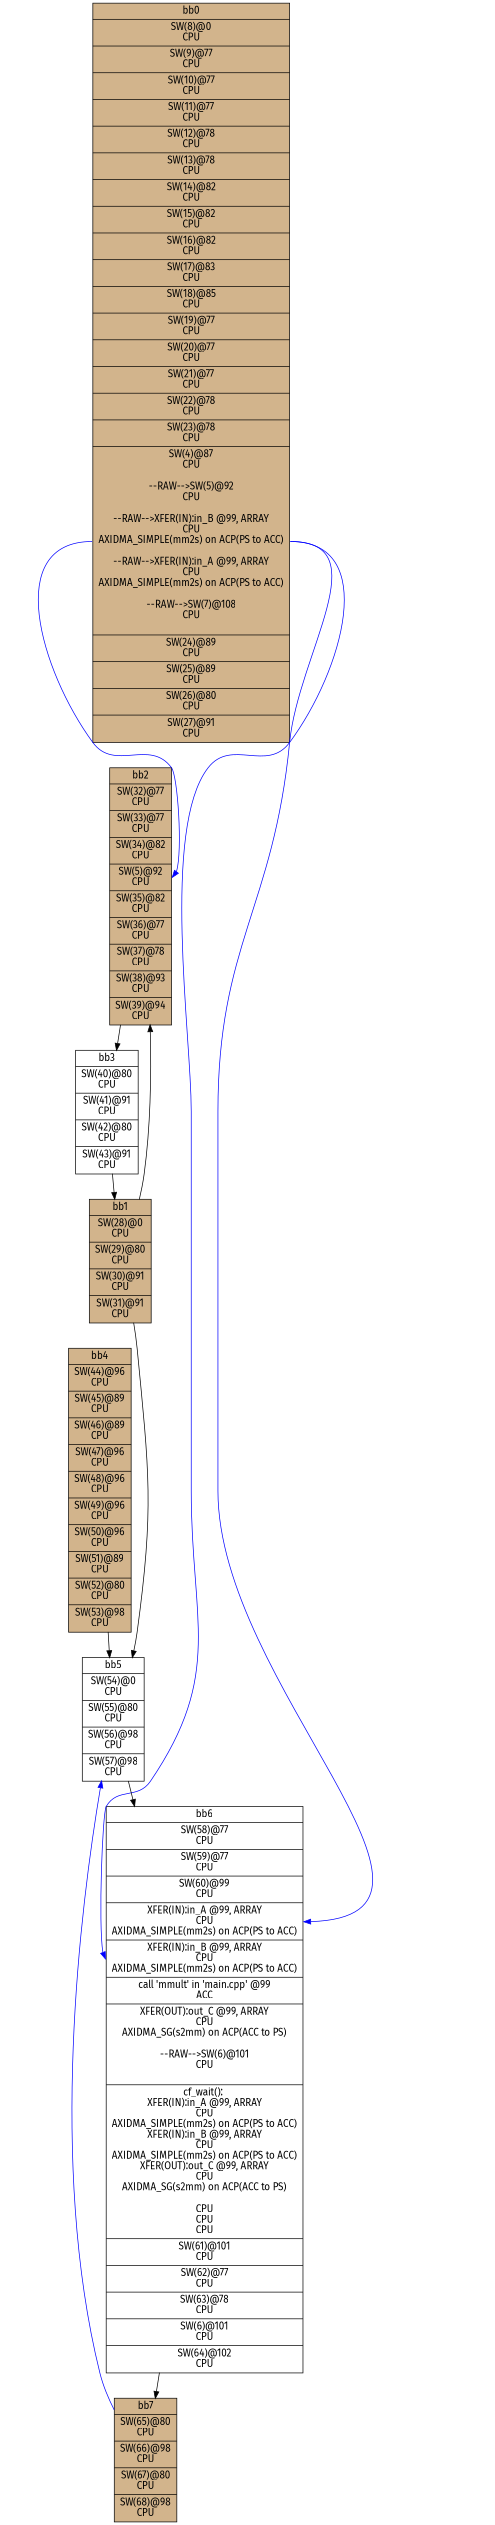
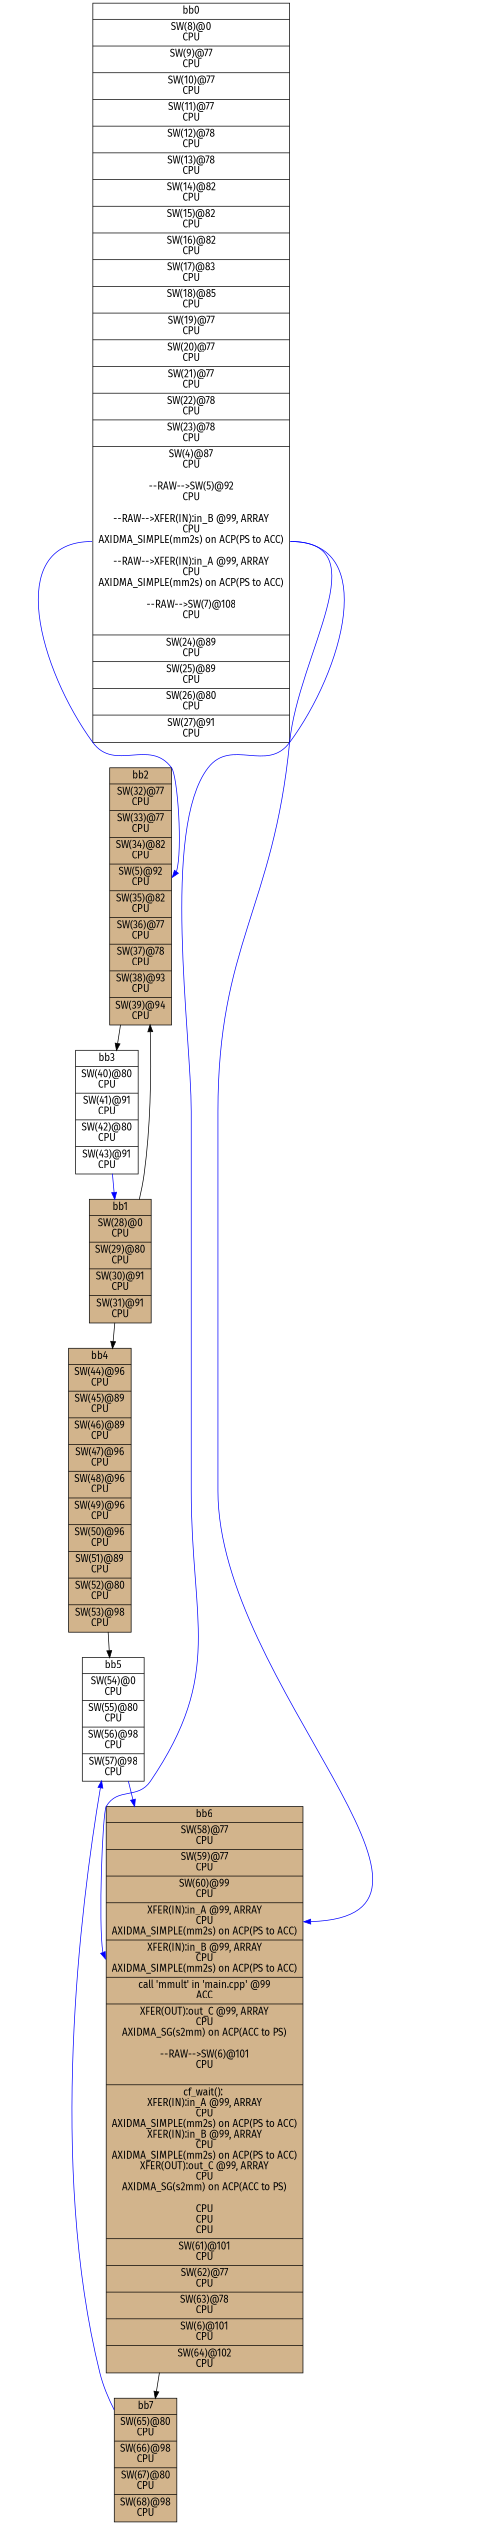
(191, 373) -> (191, 373)
(113, 1183) -> (113, 1183)
(148, 1487) -> (114, 1332)
(130, 1788) -> (130, 1788)
(205, 2090) -> (205, 2090)
